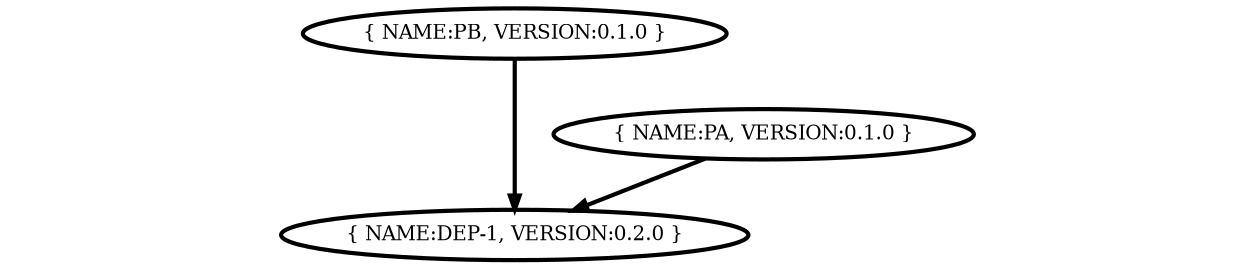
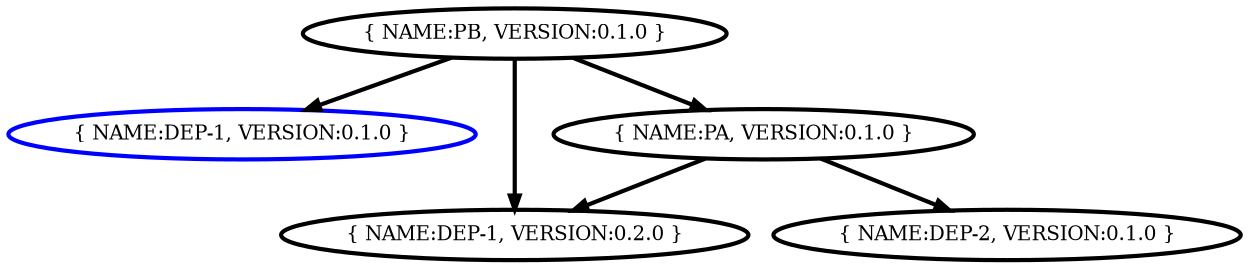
none -> (633, 81)
none -> (242, 134)
none -> (1007, 235)
